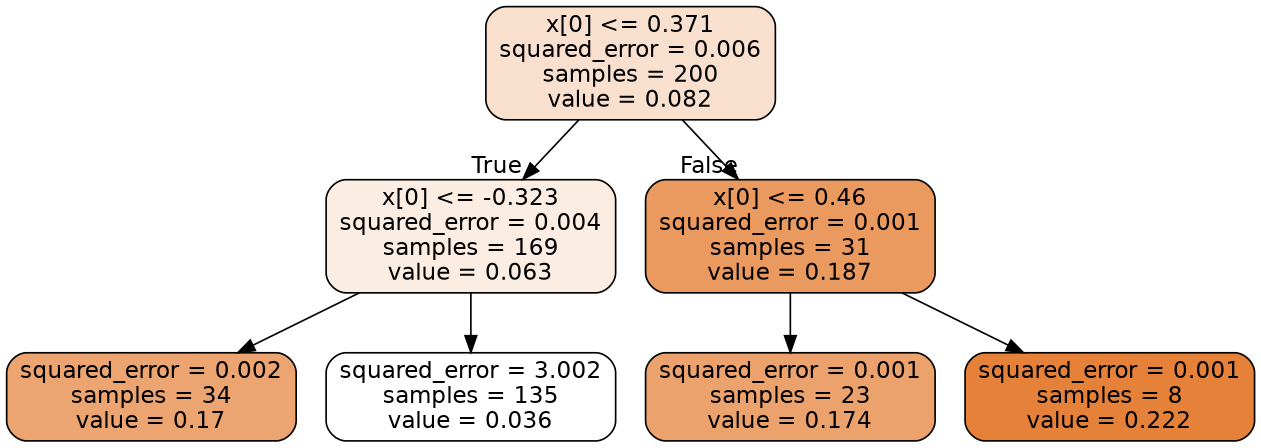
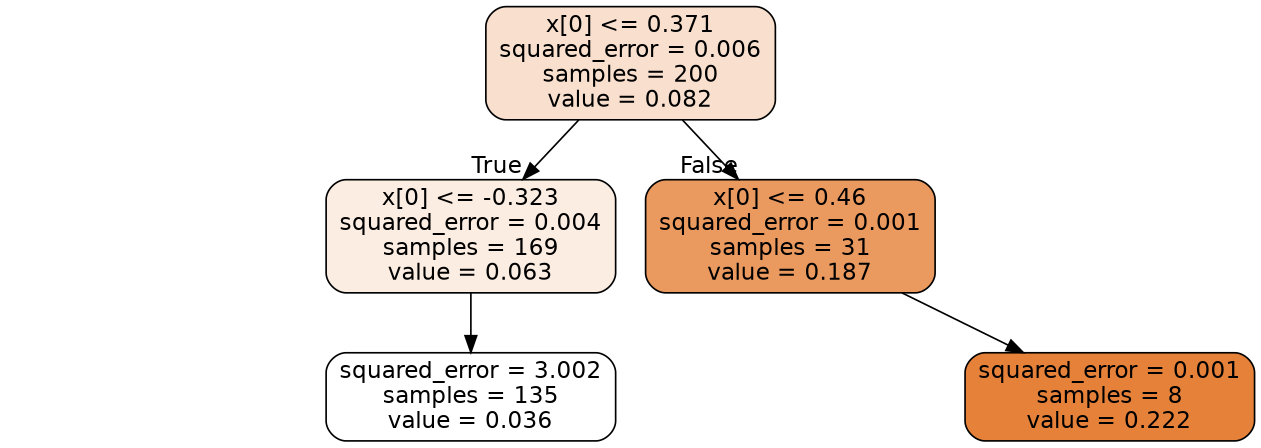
(151, 397) -> none
(790, 397) -> none
